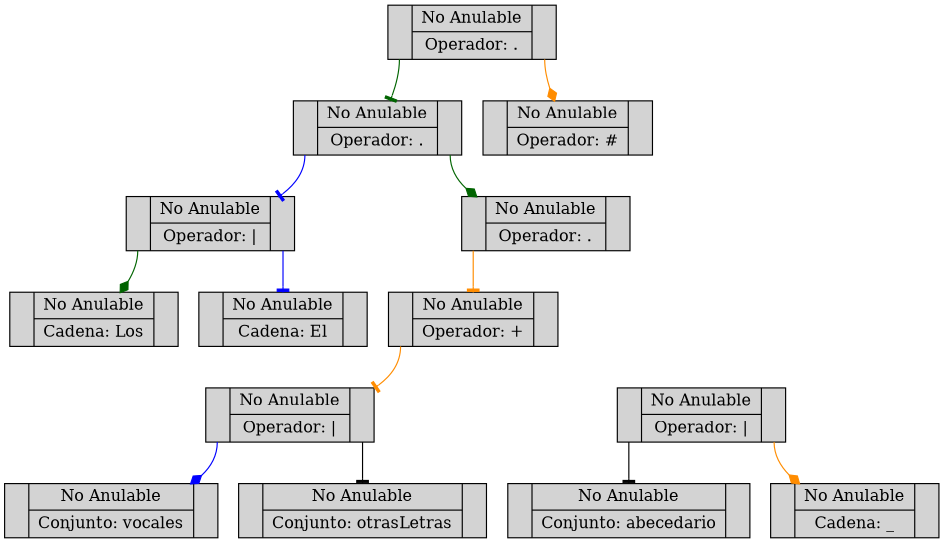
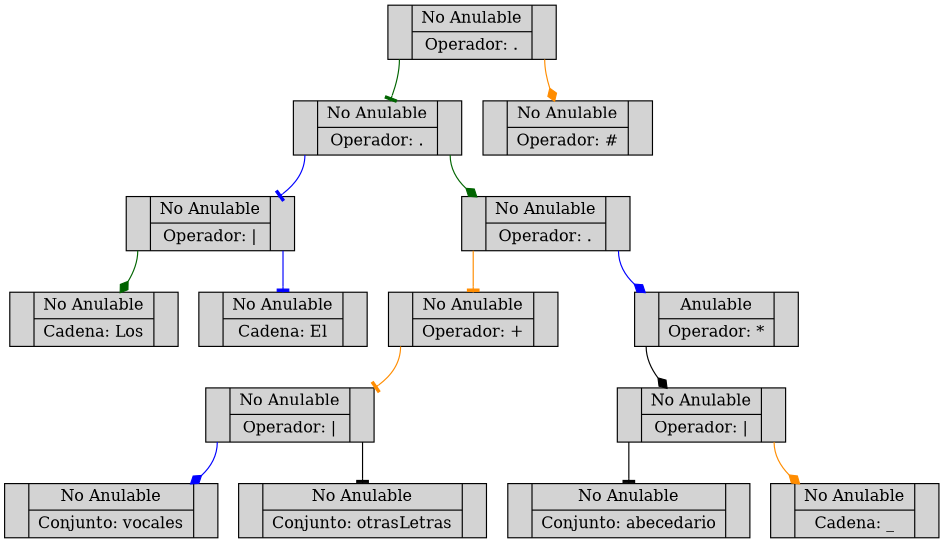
none -> (716, 319)
